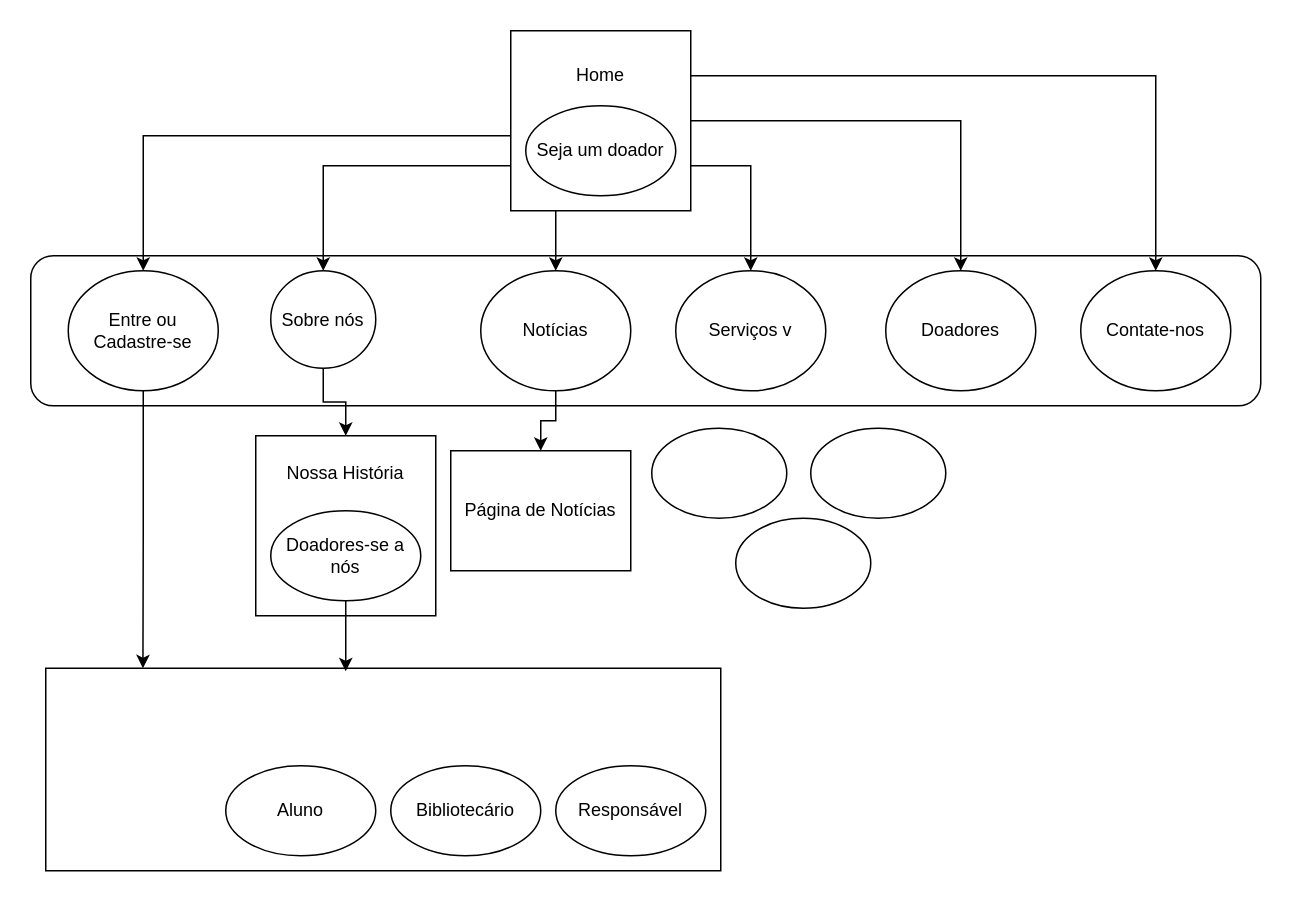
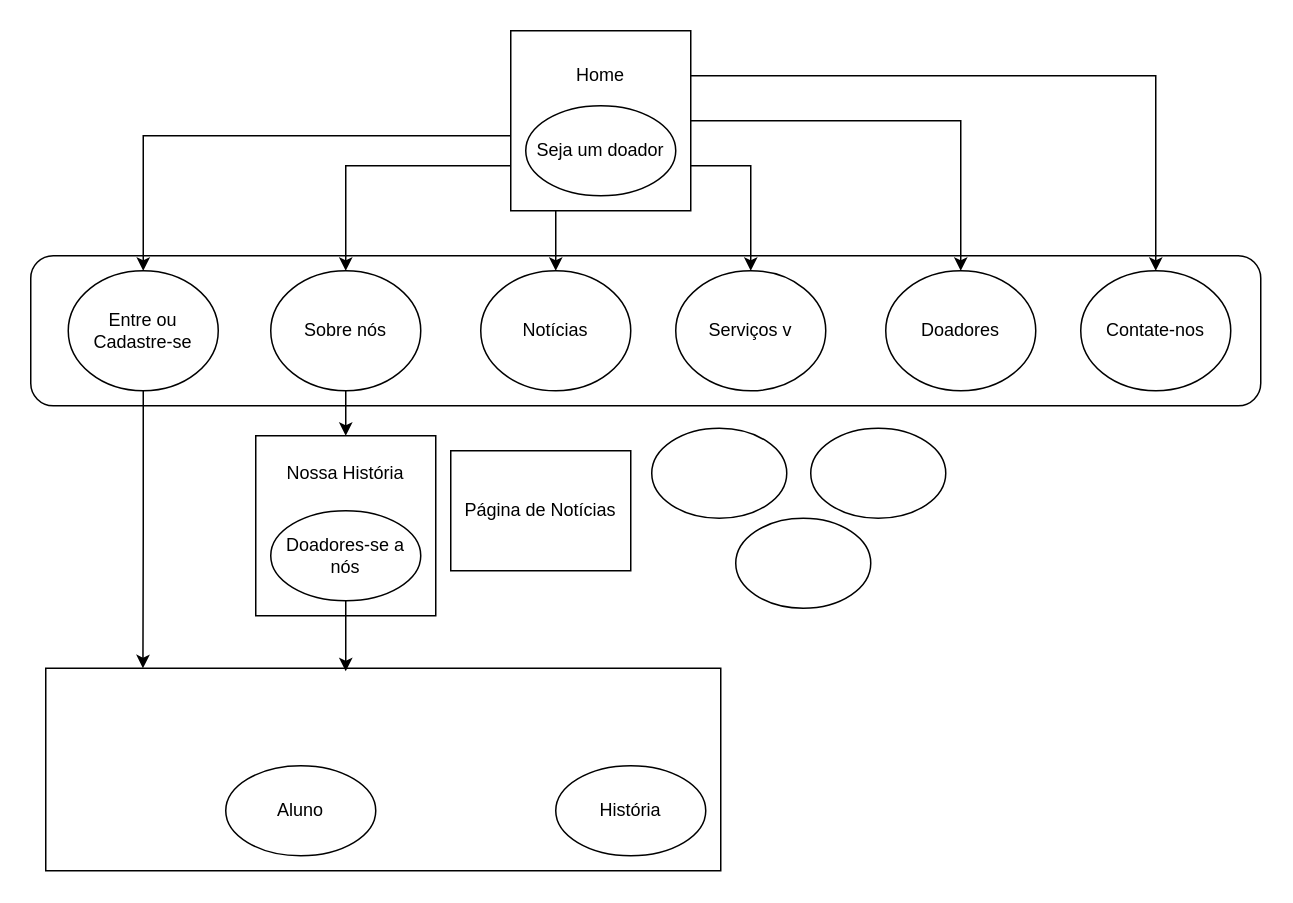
(323, 320) -> (346, 331)
(554, 421) -> none
(466, 811) -> none
(631, 811) -> (631, 811)
